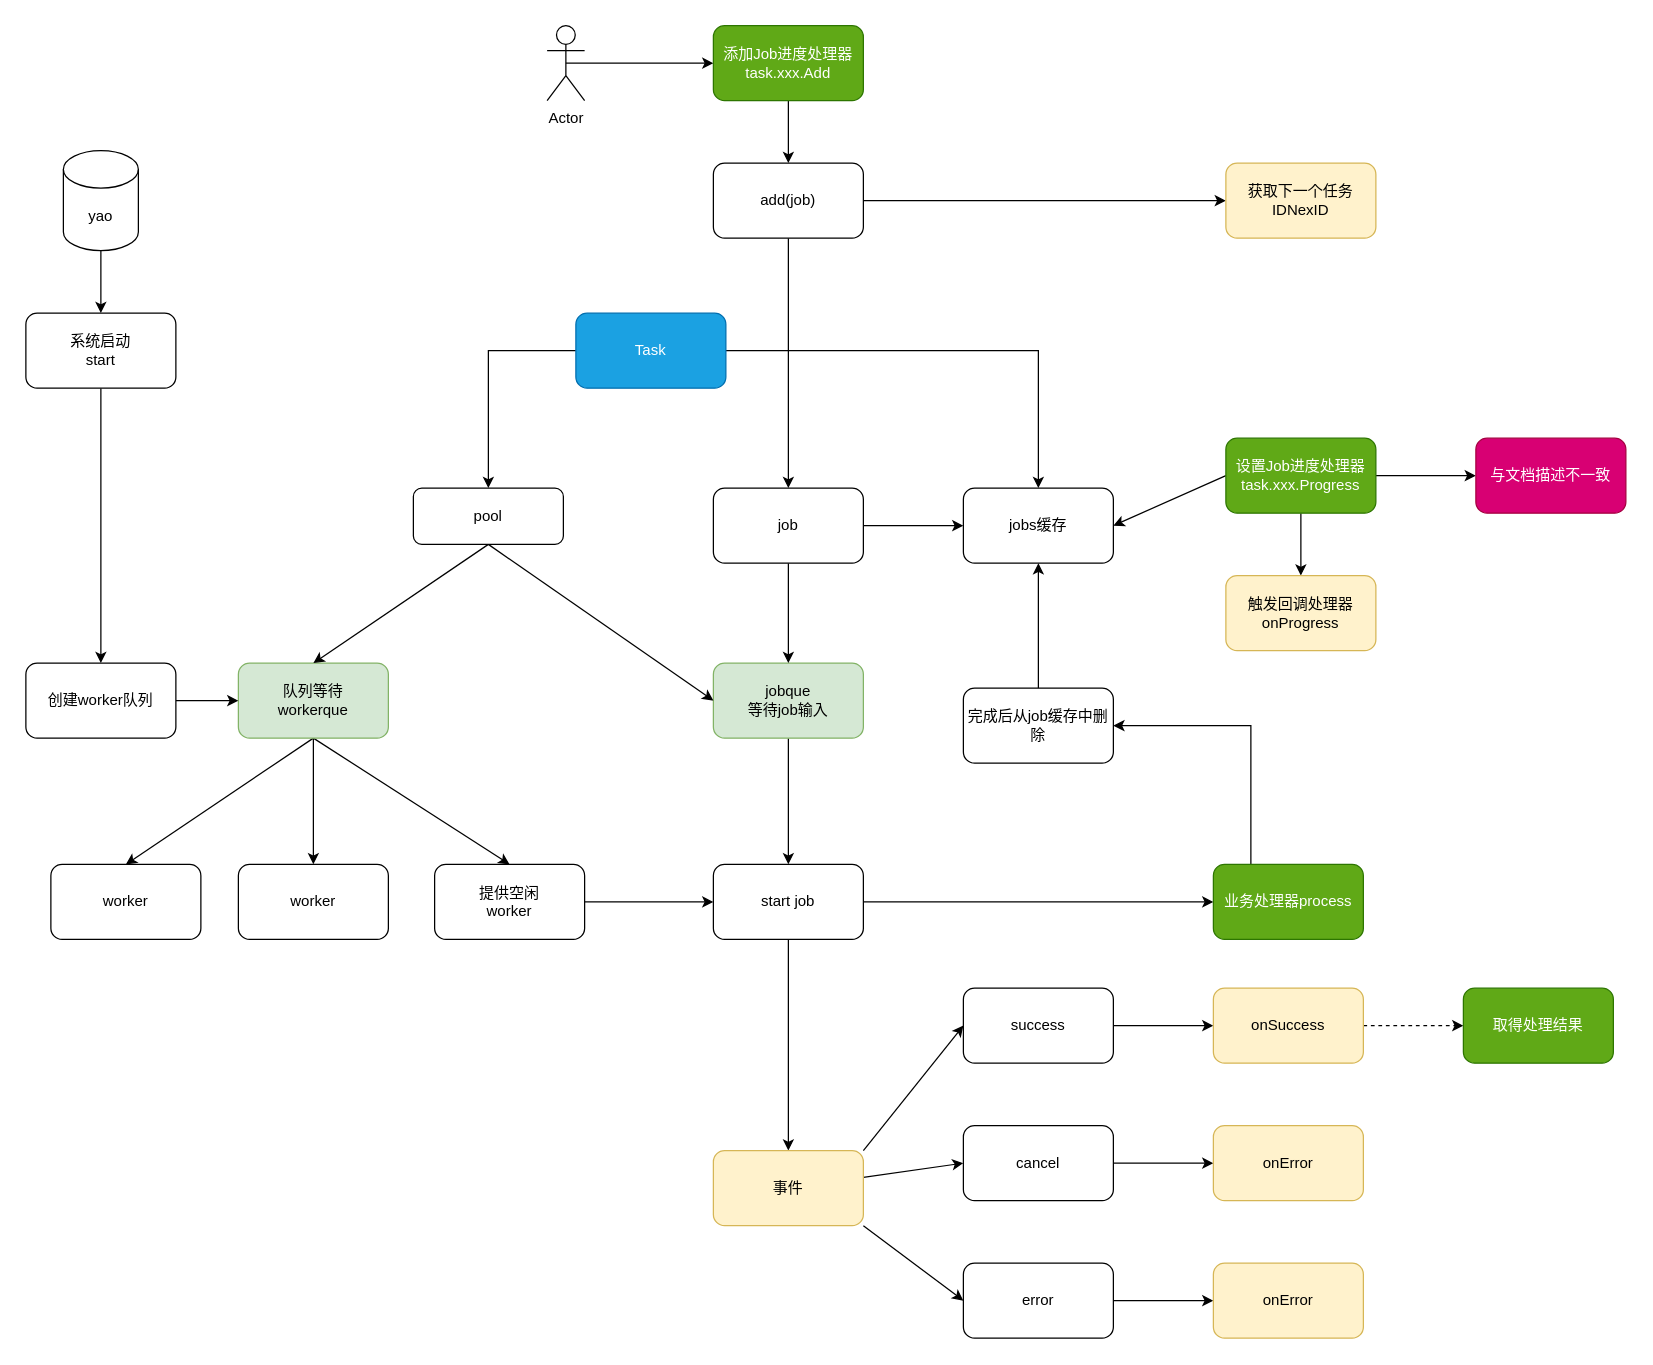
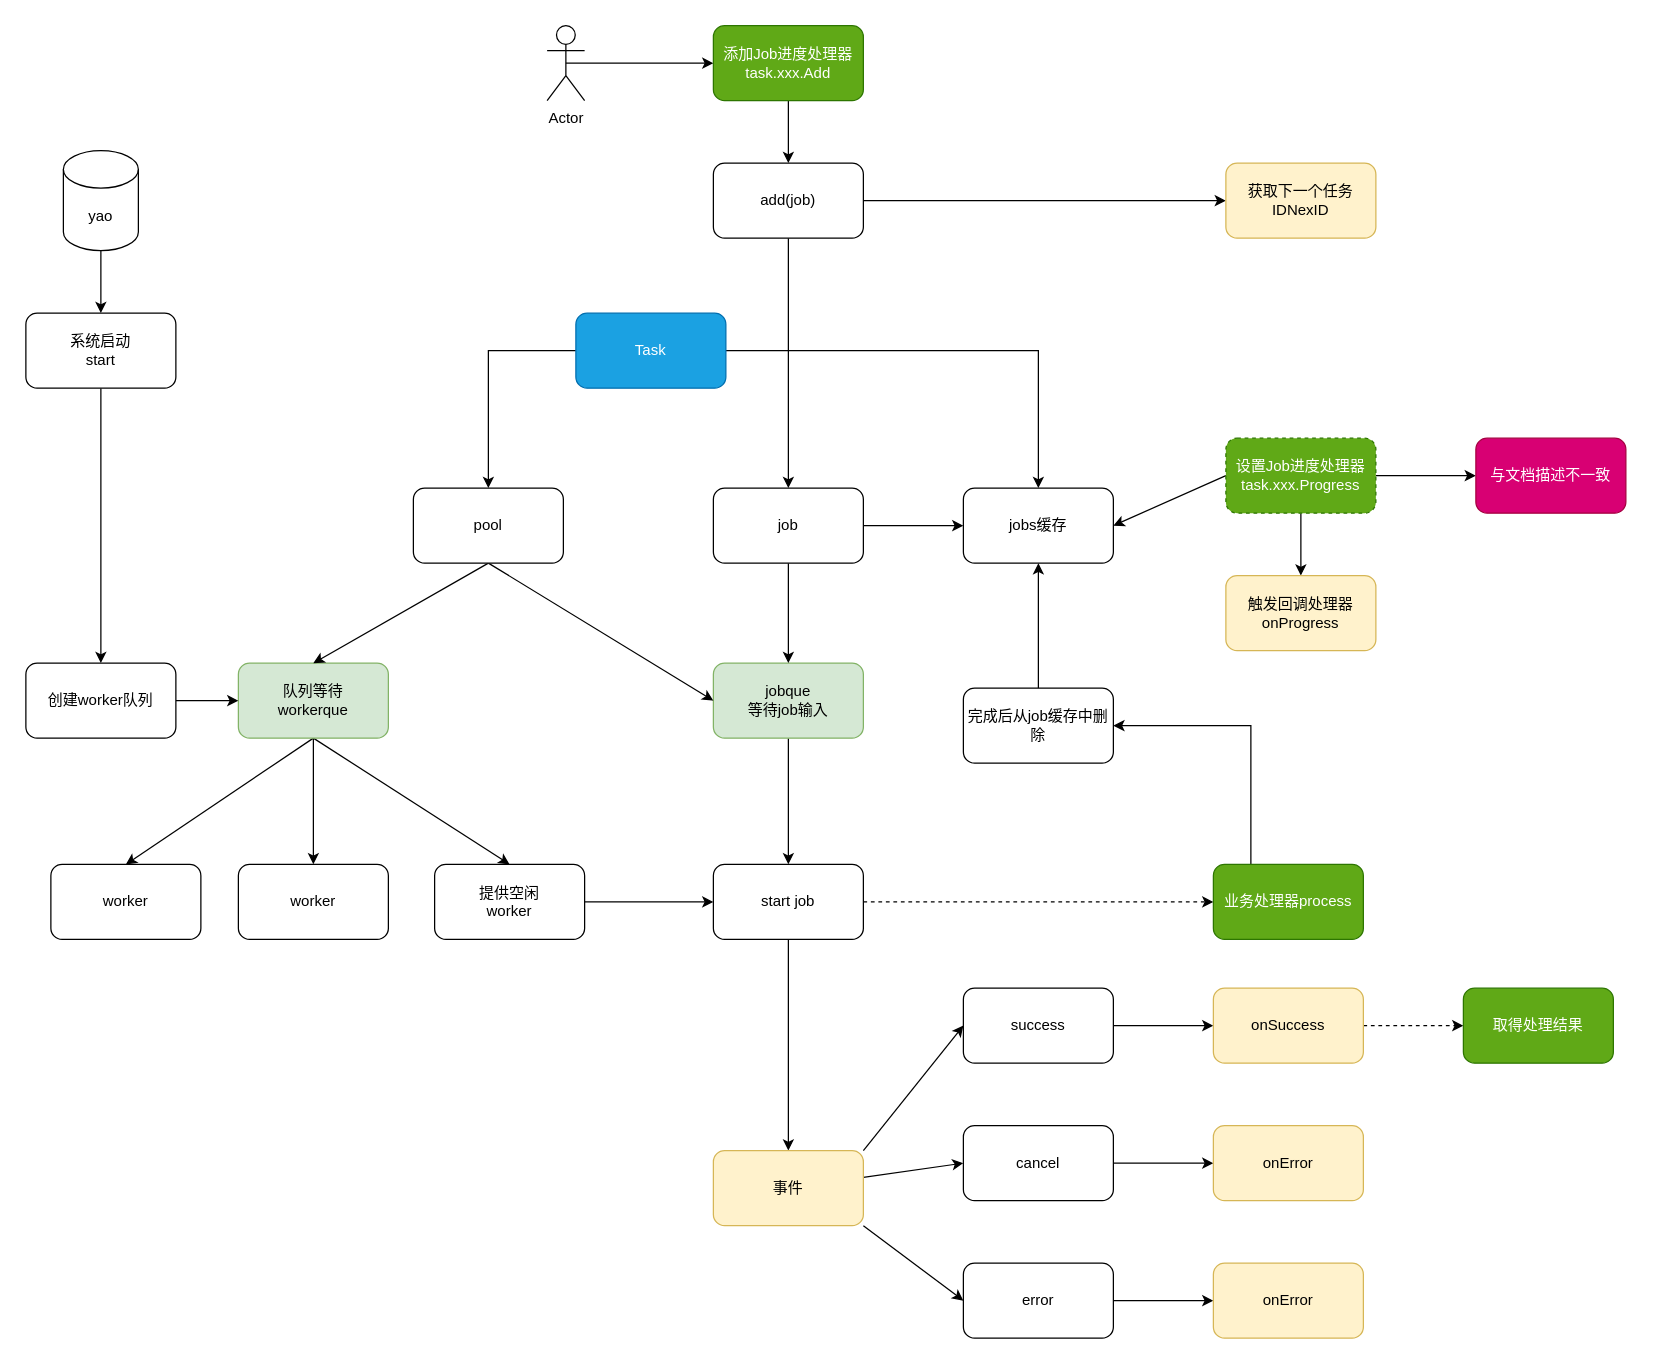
(1301, 476) -> (1301, 476)
(488, 516) -> (488, 526)
(1033, 902) -> (1033, 902)
